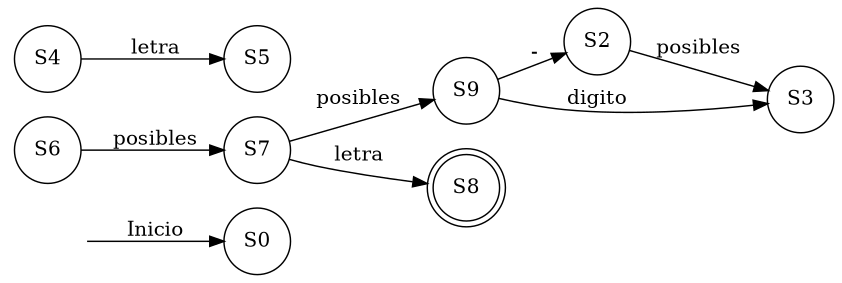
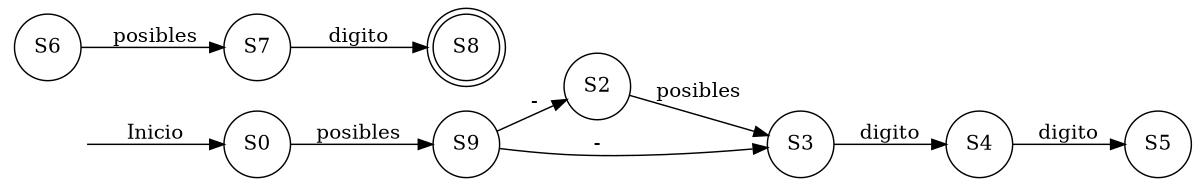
(156, 48) -> (1069, 134)
(597, 99) -> (597, 144)
(355, 123) -> (354, 144)
none -> (883, 144)
(359, 155) -> (359, 37)
